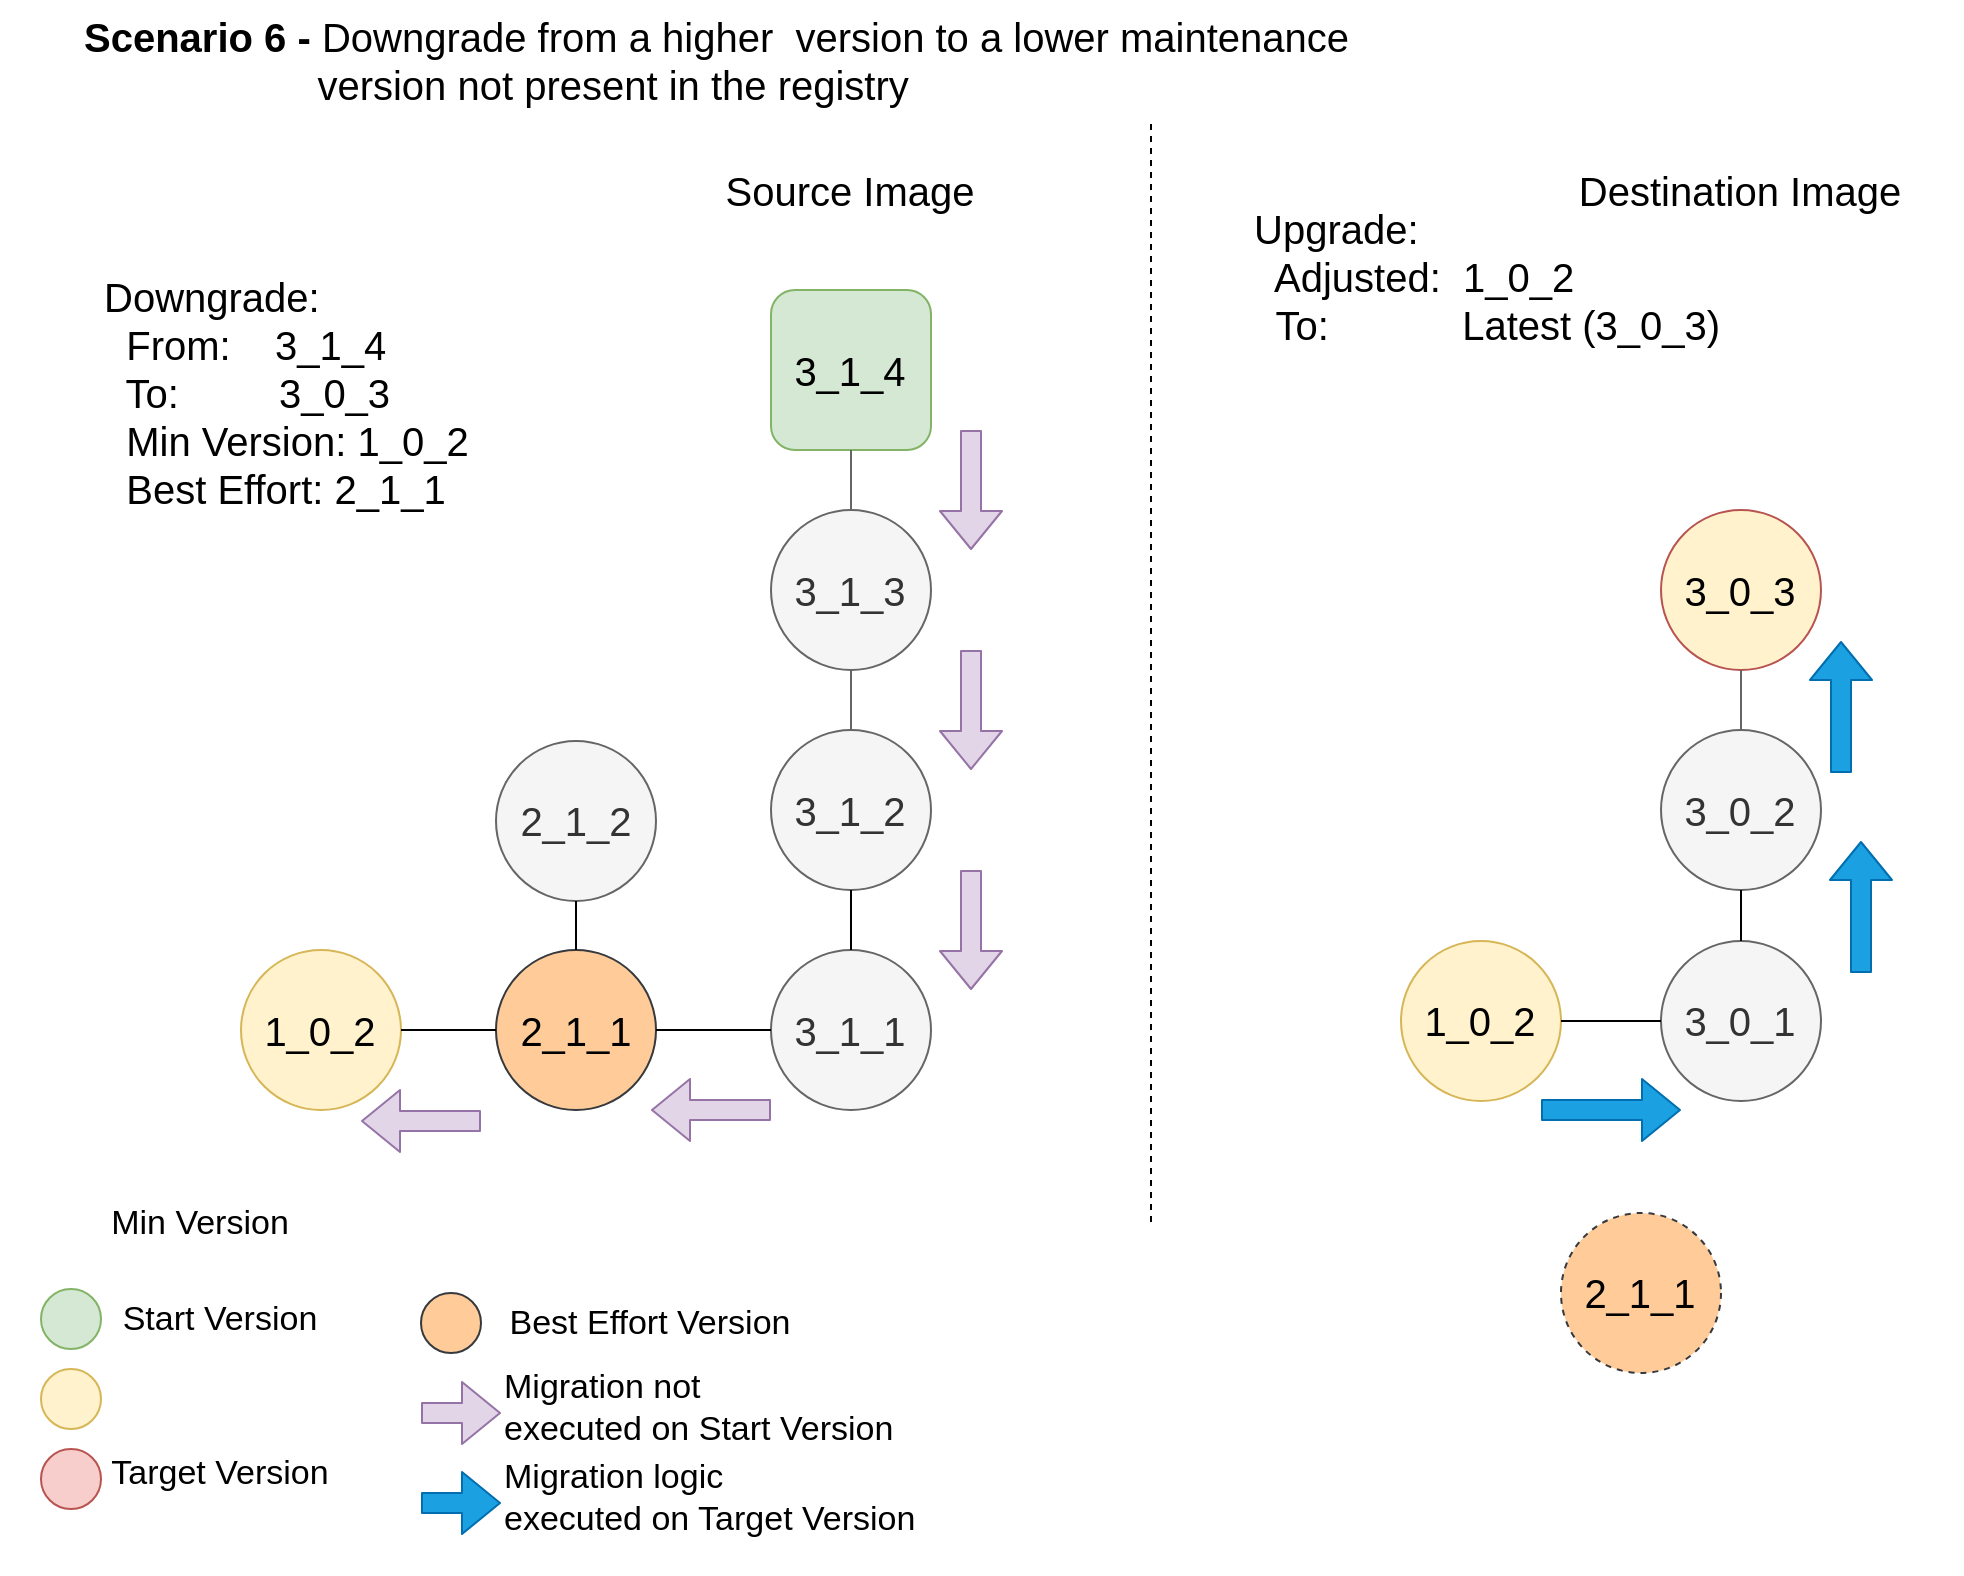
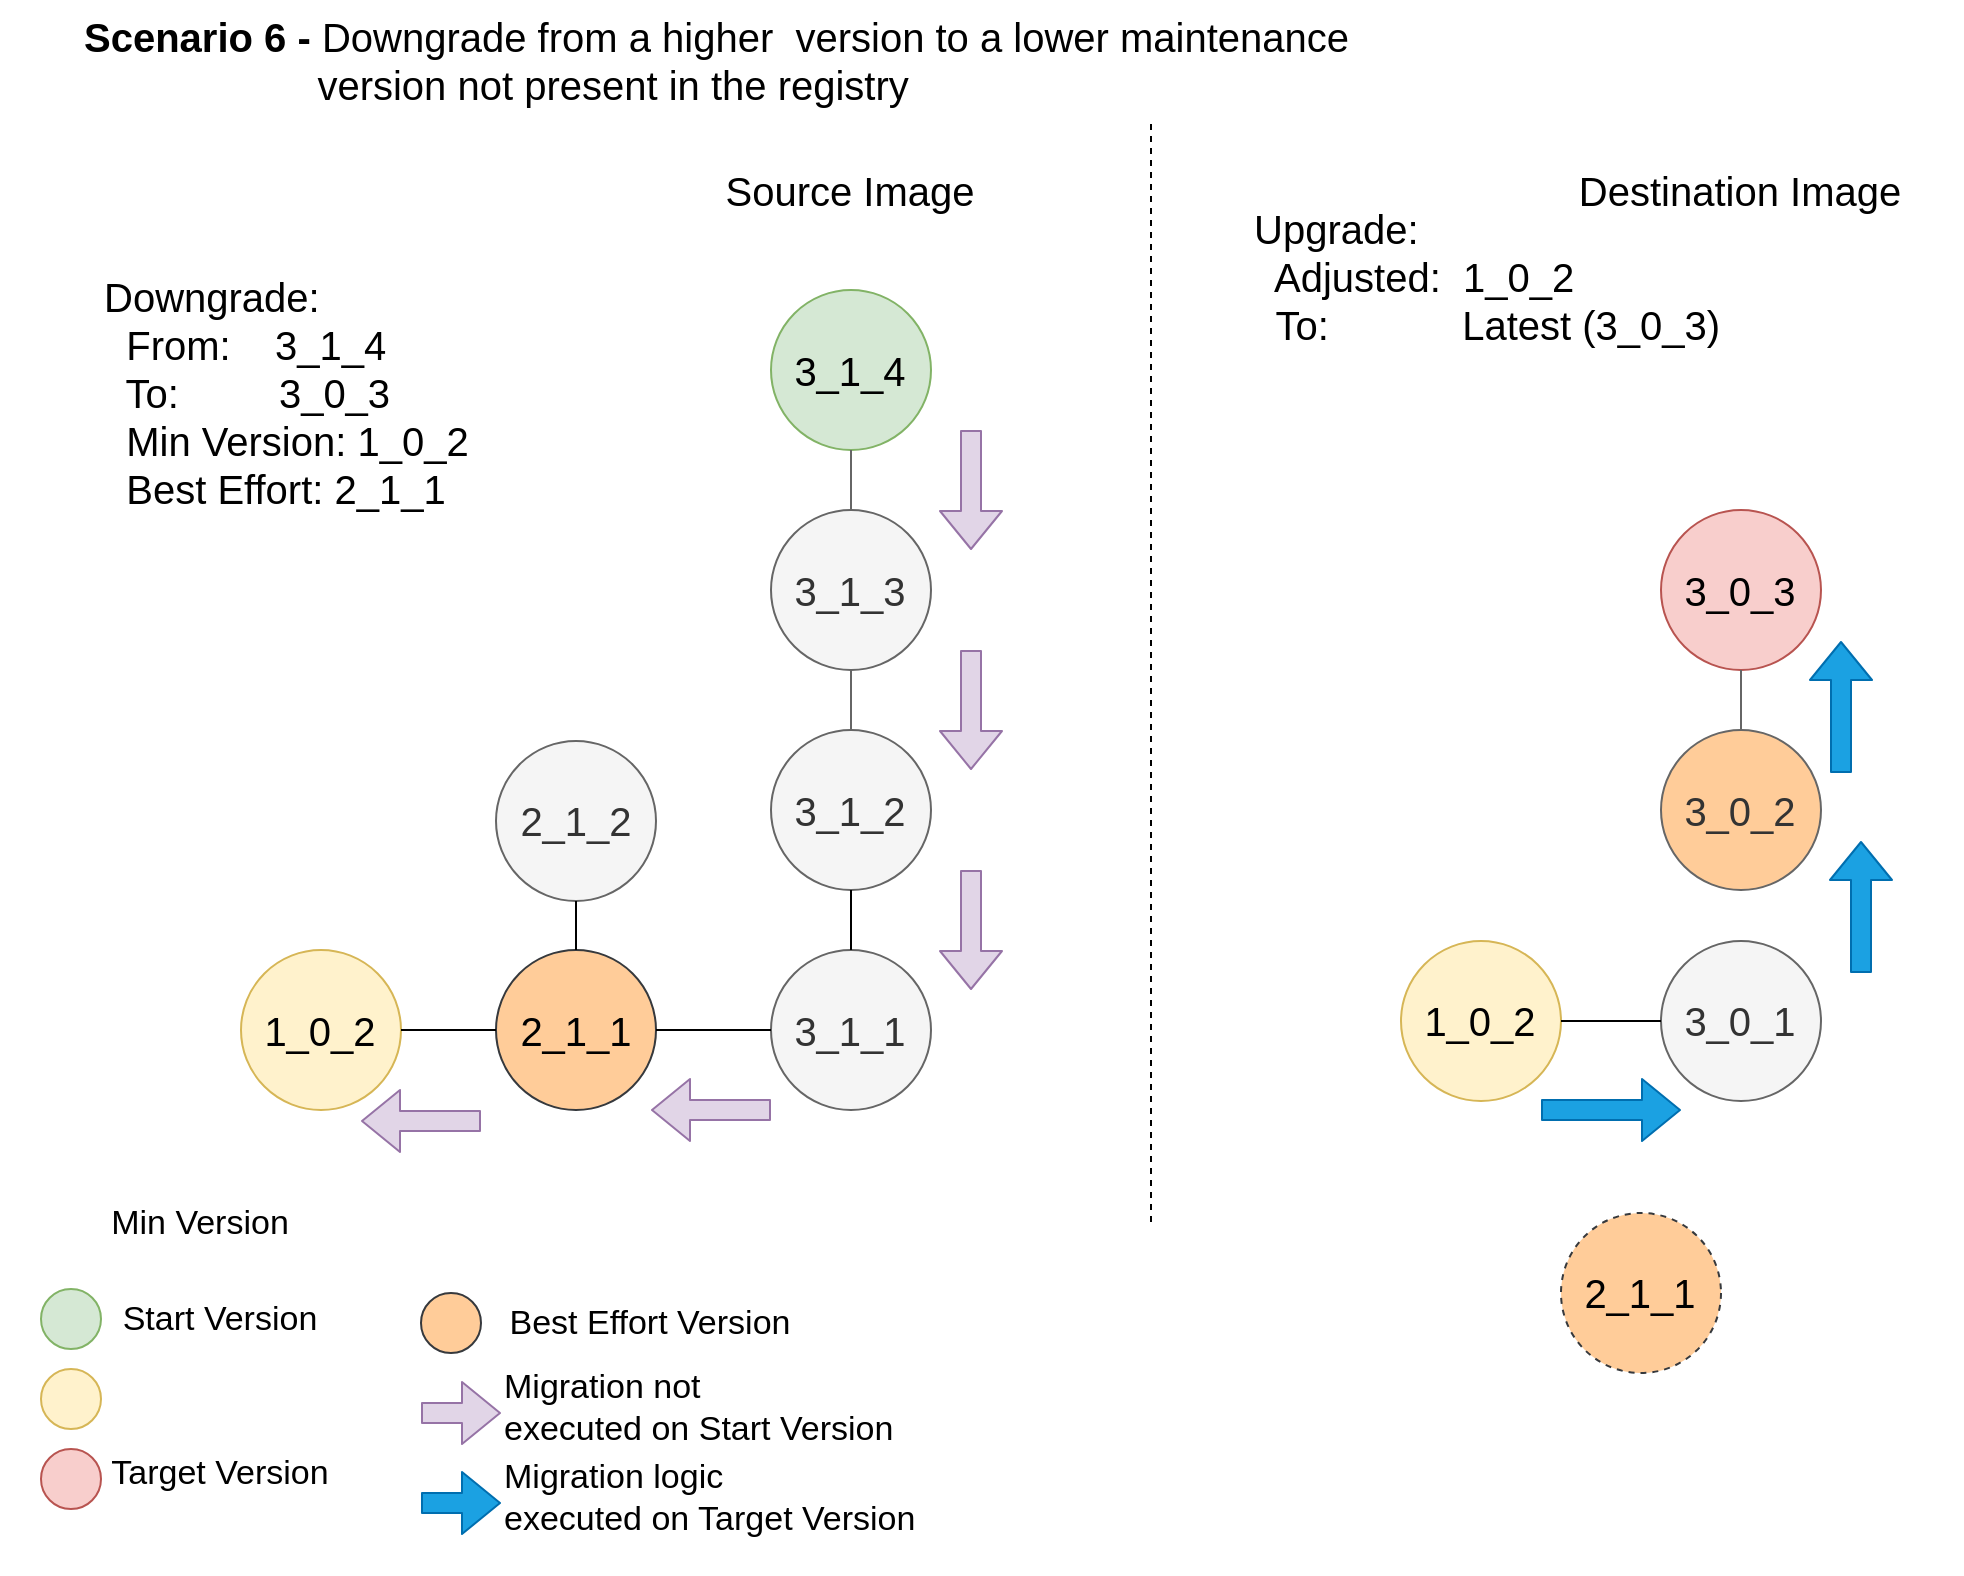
(851, 370) -> (851, 370)
(1741, 590) -> (1741, 590)
(1741, 810) -> (1741, 810)
(1741, 915) -> none
